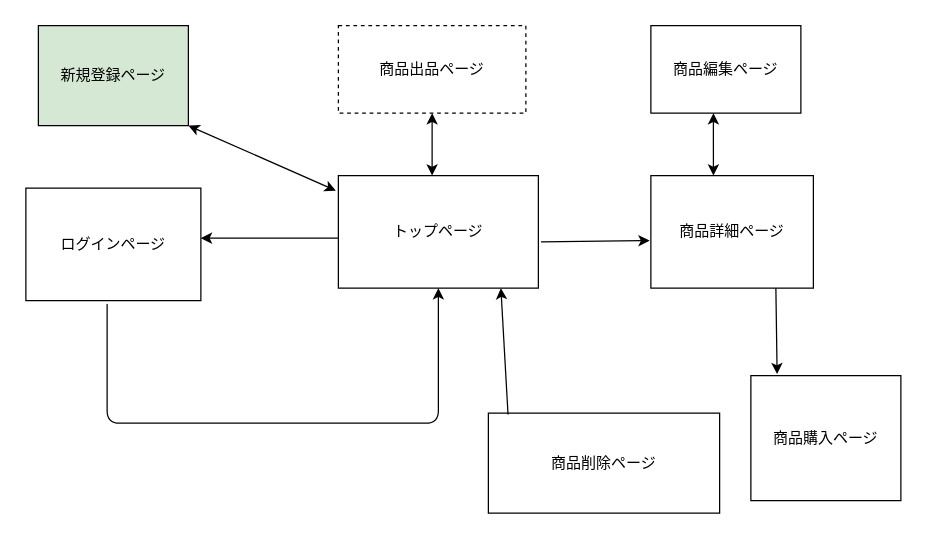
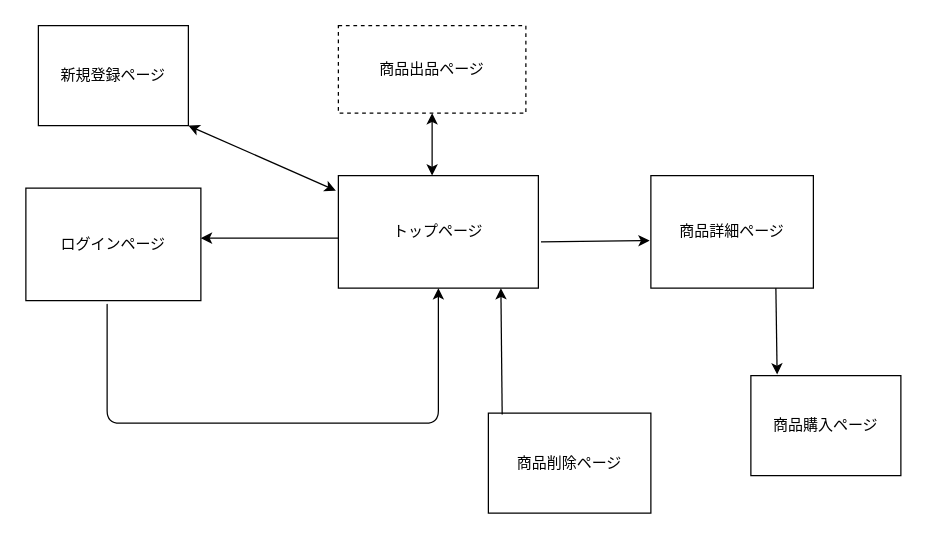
(726, 69) -> none
(113, 76) -> (113, 76)
(713, 147) -> none
(826, 438) -> (826, 426)
(604, 463) -> (569, 463)
